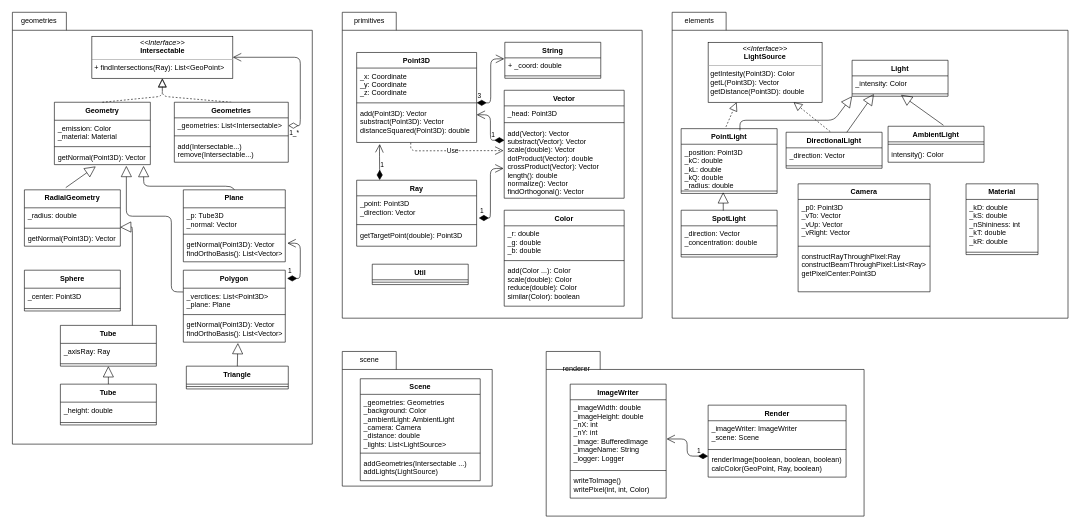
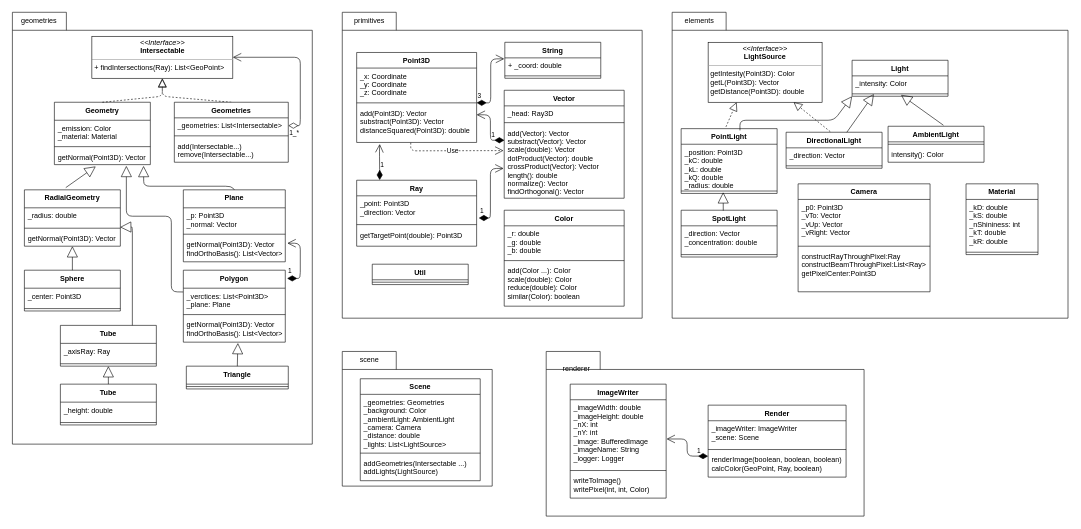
(533, 114) -> (530, 114)
(205, 216) -> (206, 216)
none -> (72, 264)
